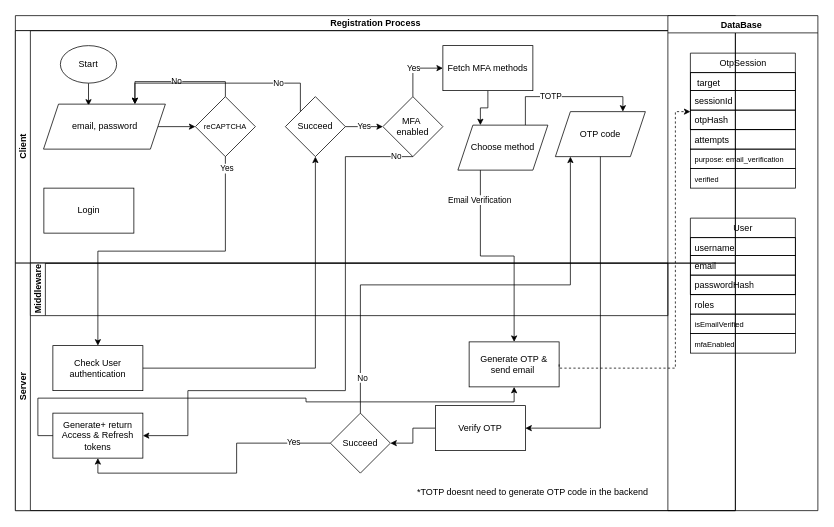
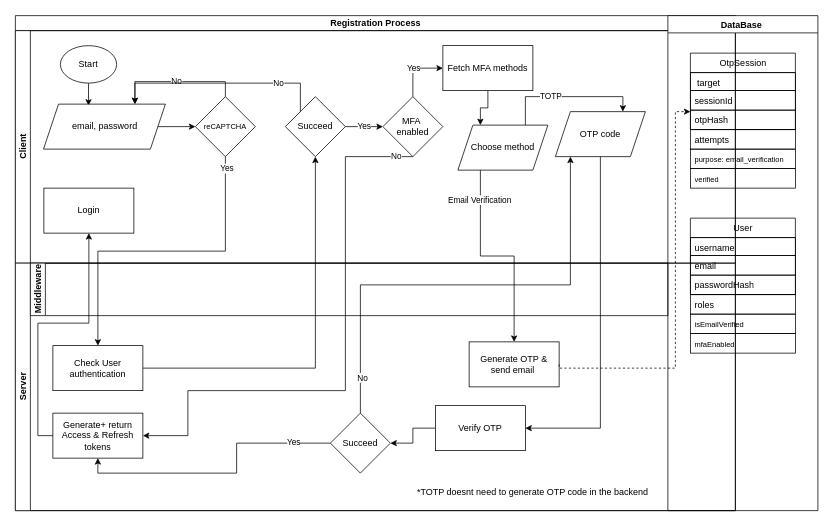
(514, 399) -> (89, 323)
